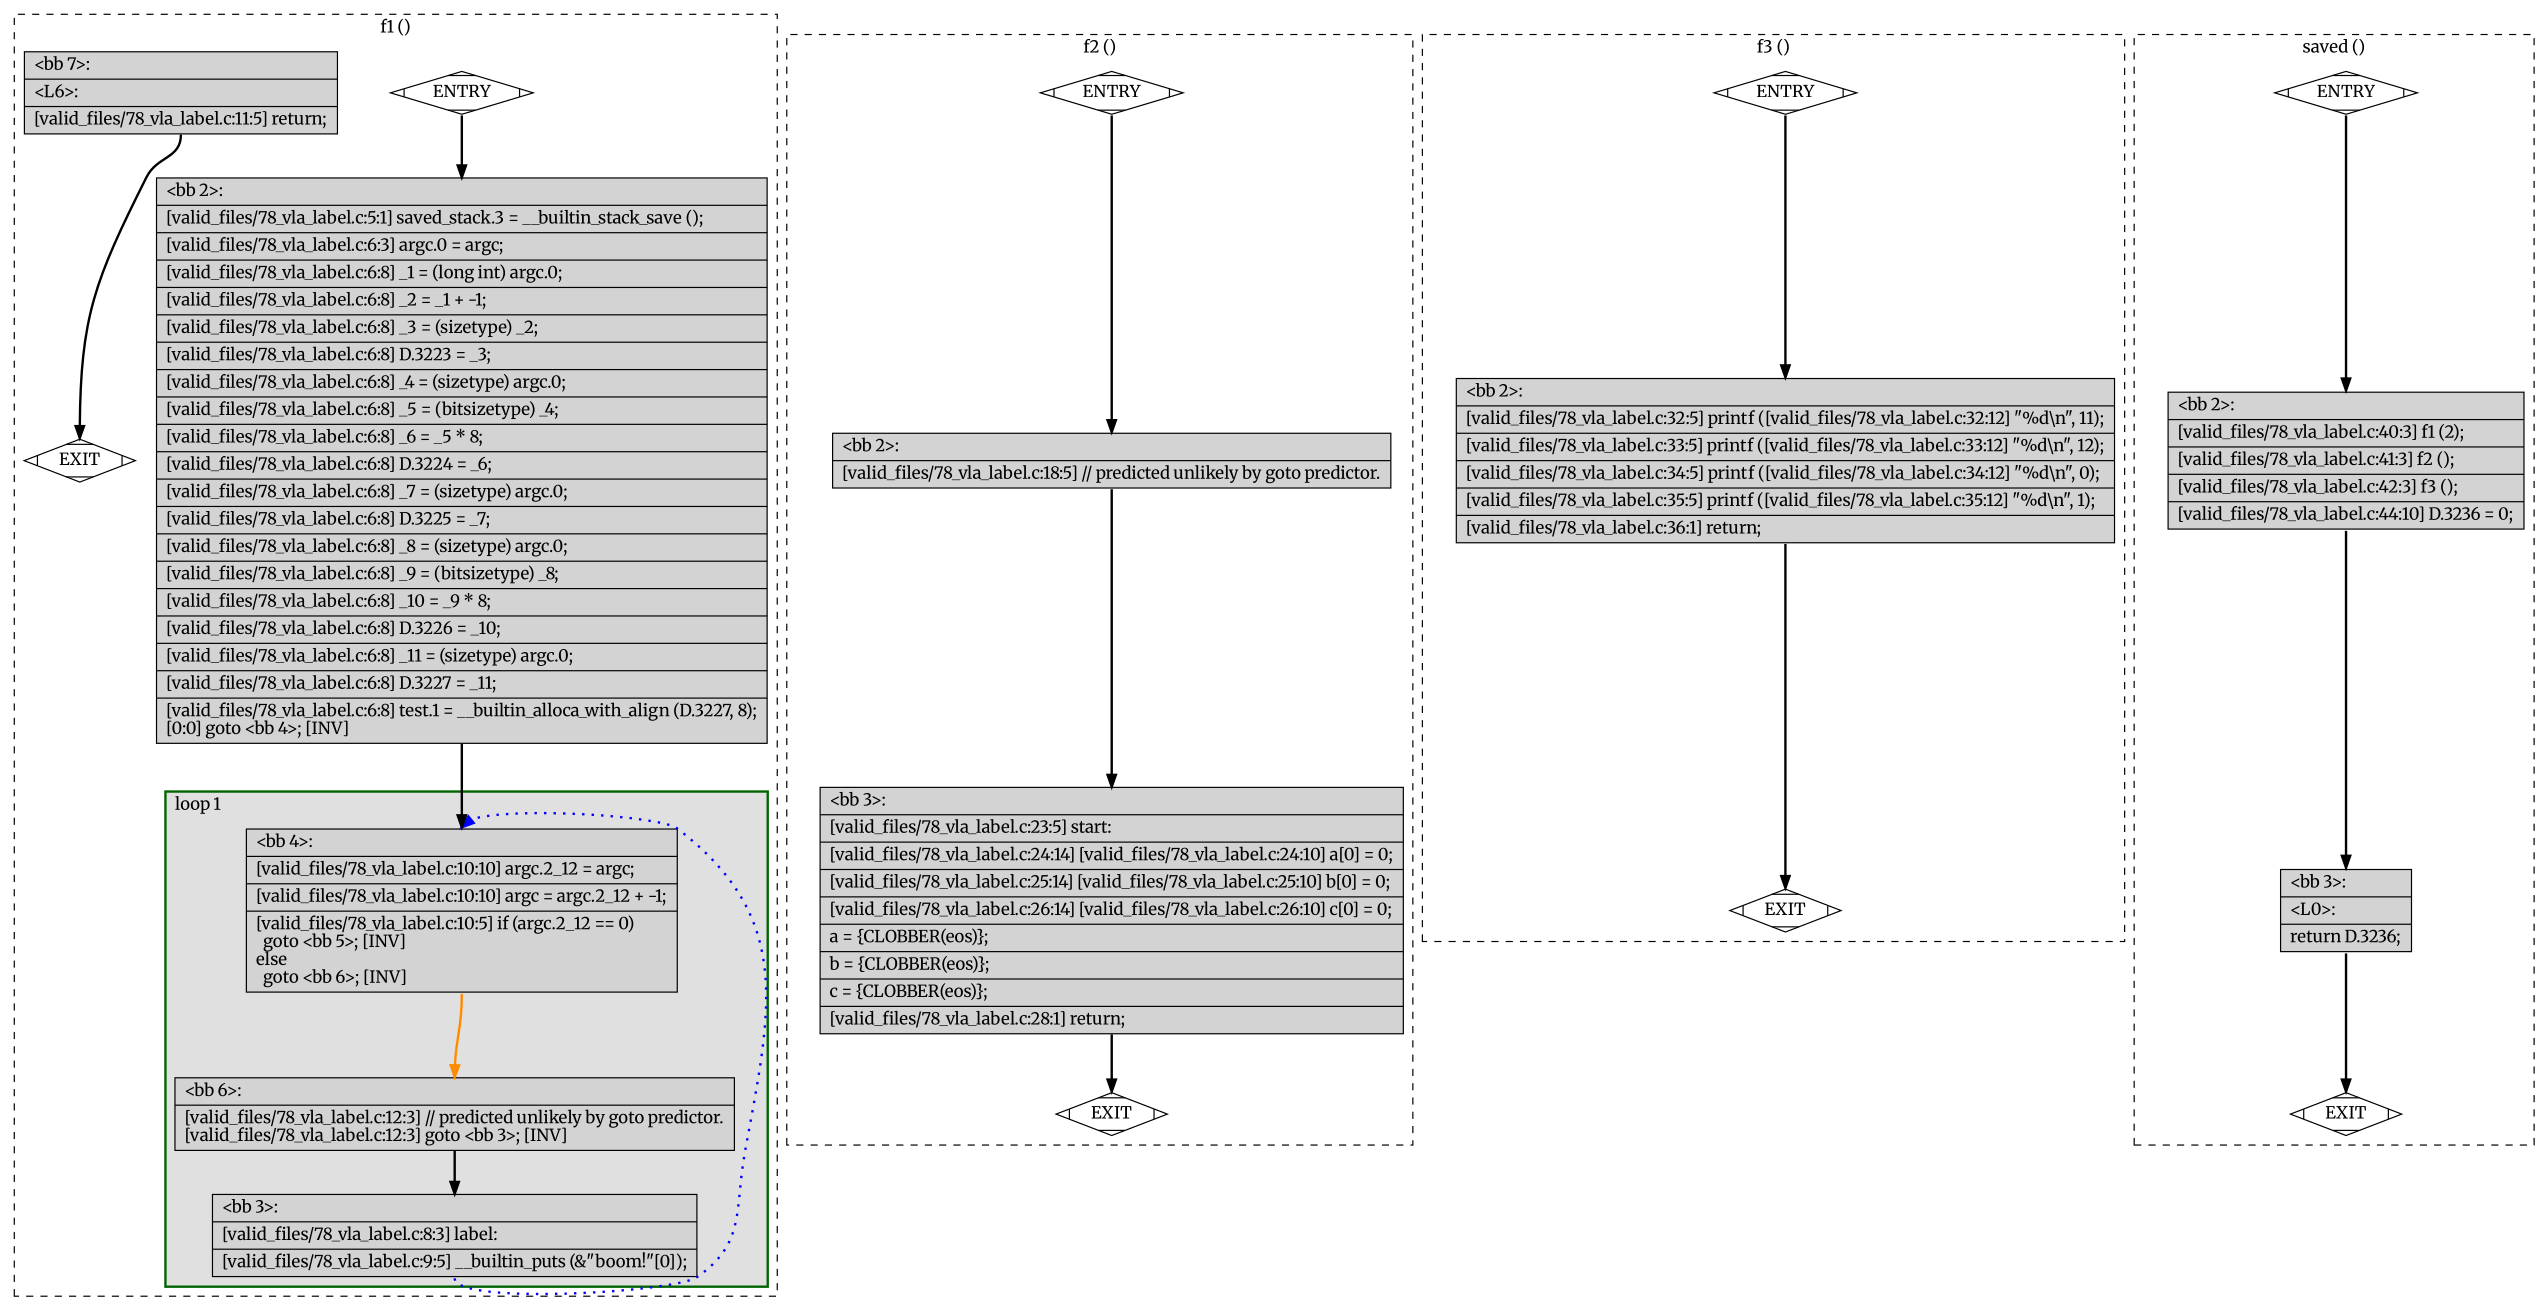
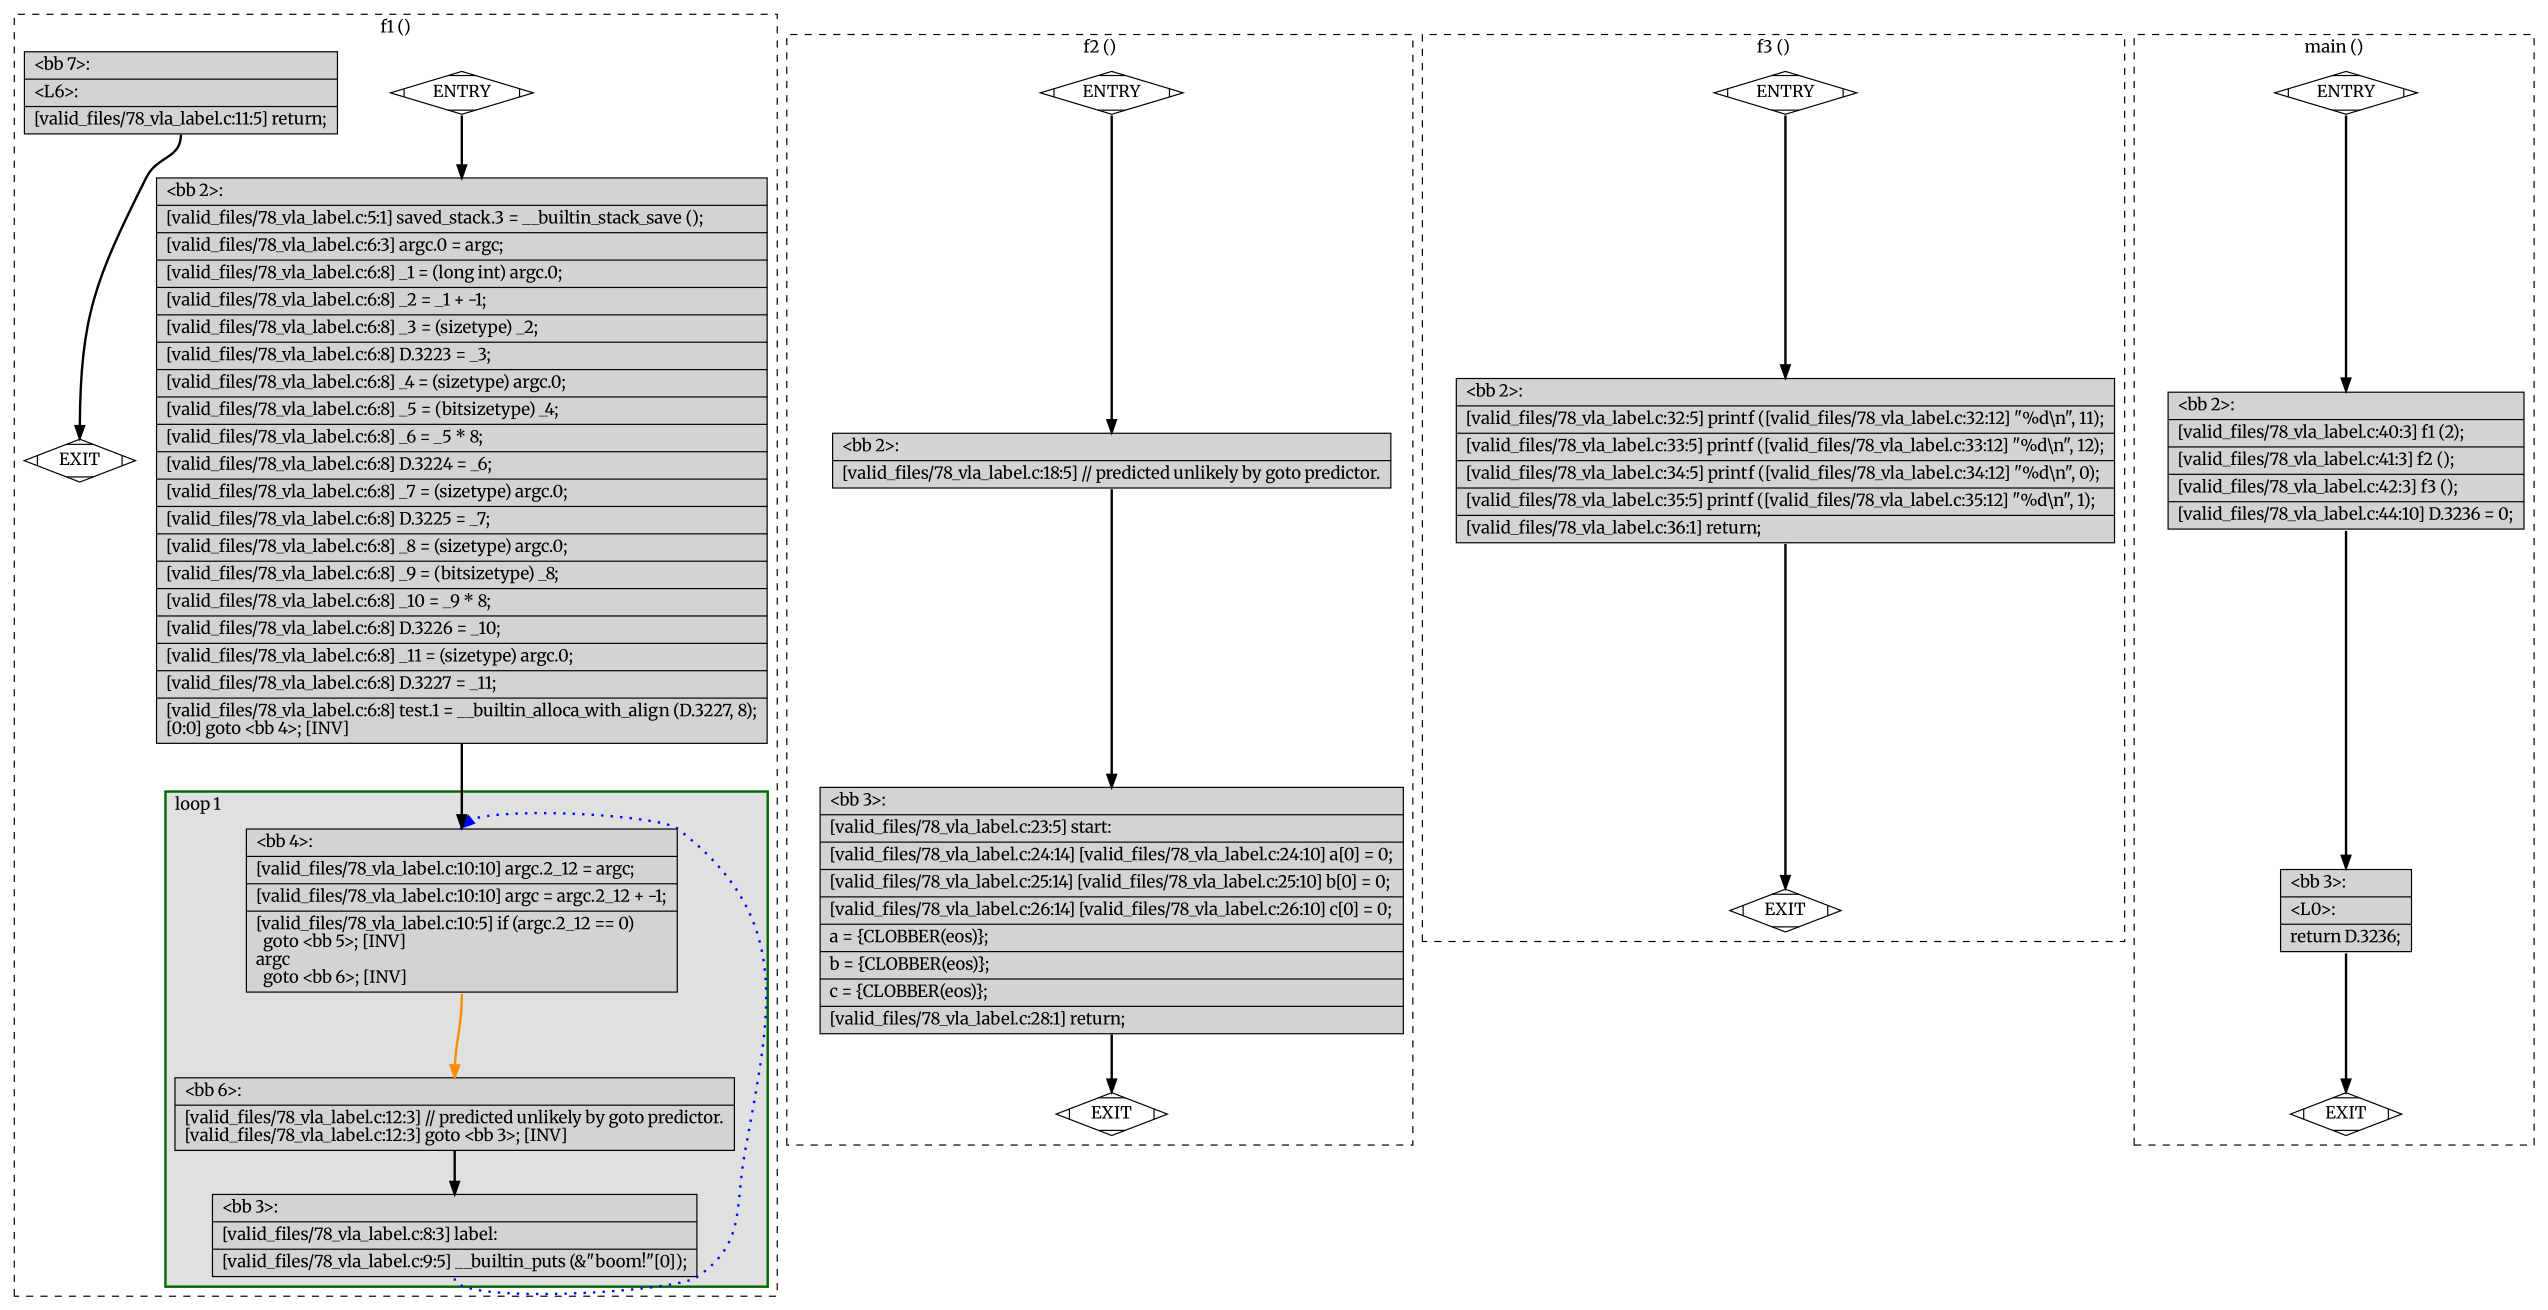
(2334, 48) -> (2334, 48)
(272, 960) -> (273, 960)
